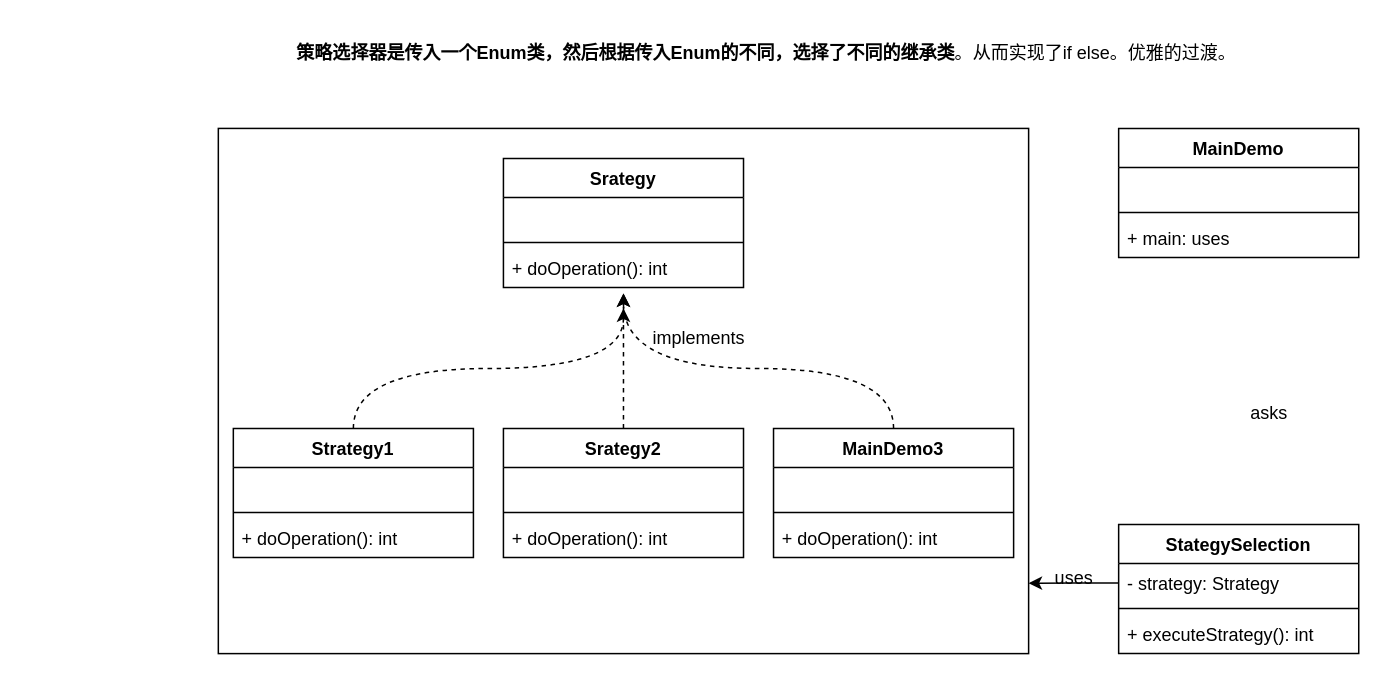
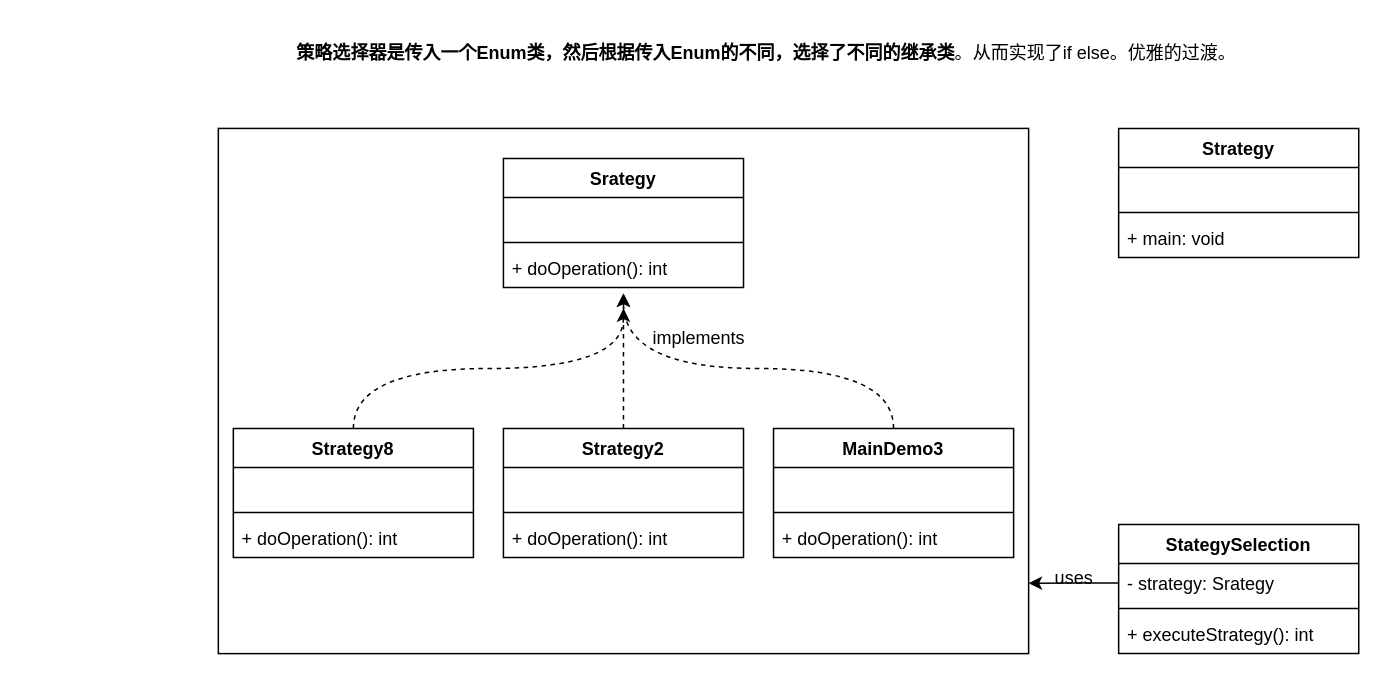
(1238, 149) -> (1238, 149)
(1178, 239) -> (1175, 239)
(1268, 413) -> none
(353, 449) -> (353, 449)
(623, 449) -> (623, 449)
(1220, 584) -> (1215, 584)
